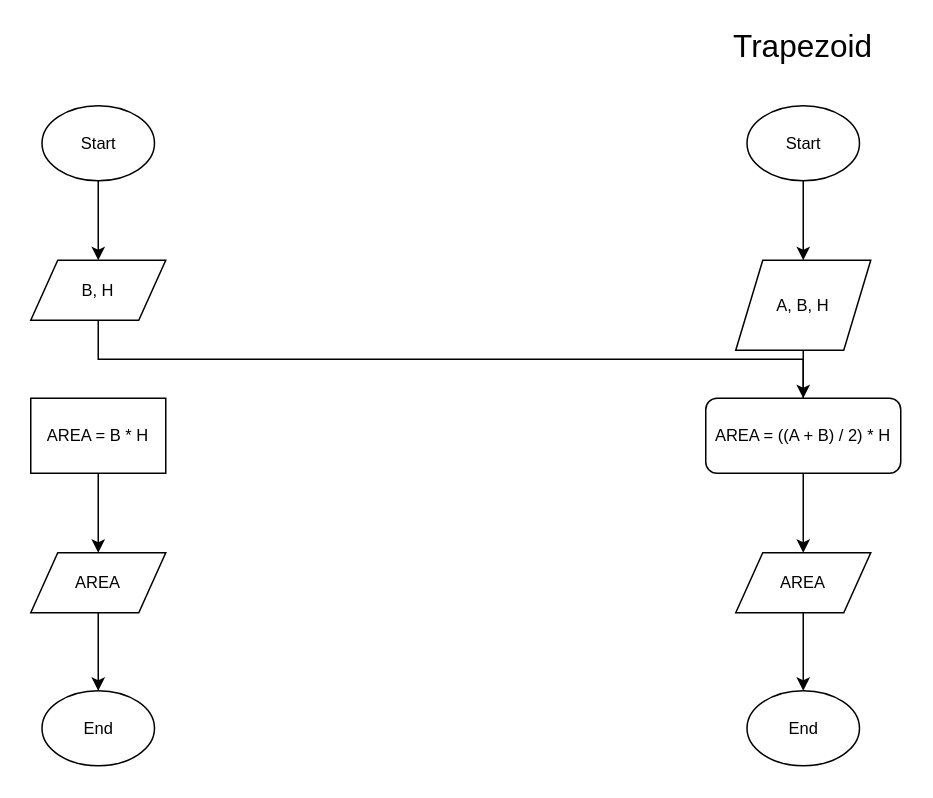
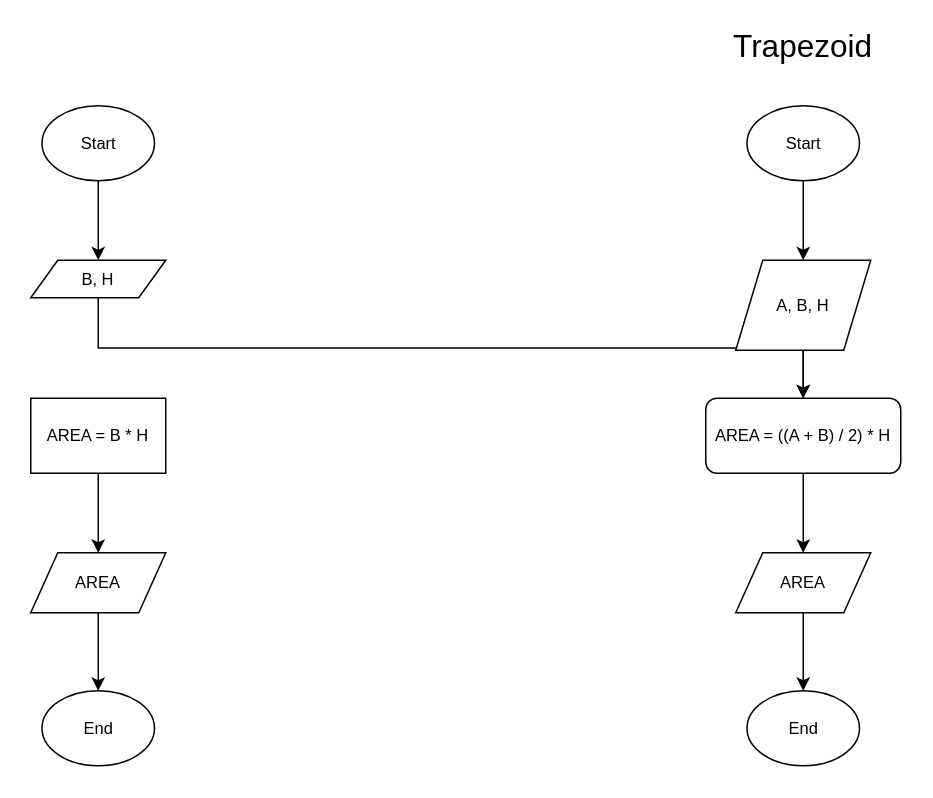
(98, 290) -> (98, 279)
(803, 393) -> (803, 389)
